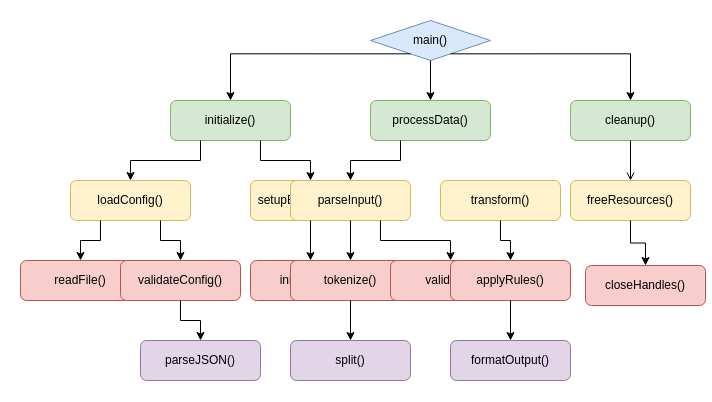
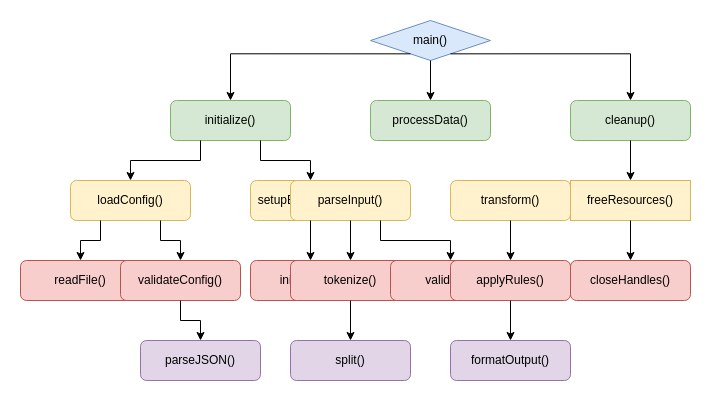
(380, 161) -> none
(631, 174) -> (631, 172)
(501, 201) -> (511, 201)
(631, 201) -> (631, 201)
(646, 286) -> (631, 281)
